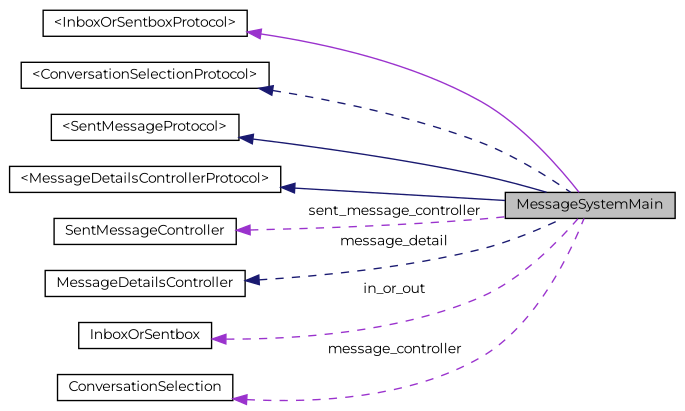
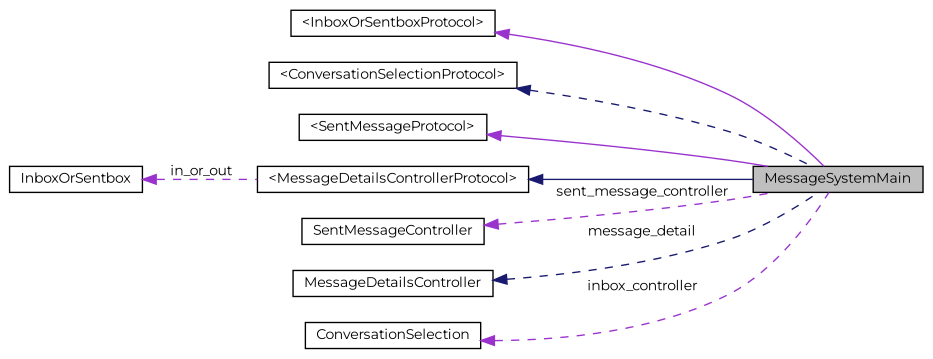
(401, 160) -> (635, 149)
(417, 318) -> (207, 179)
(393, 350) -> (641, 287)
